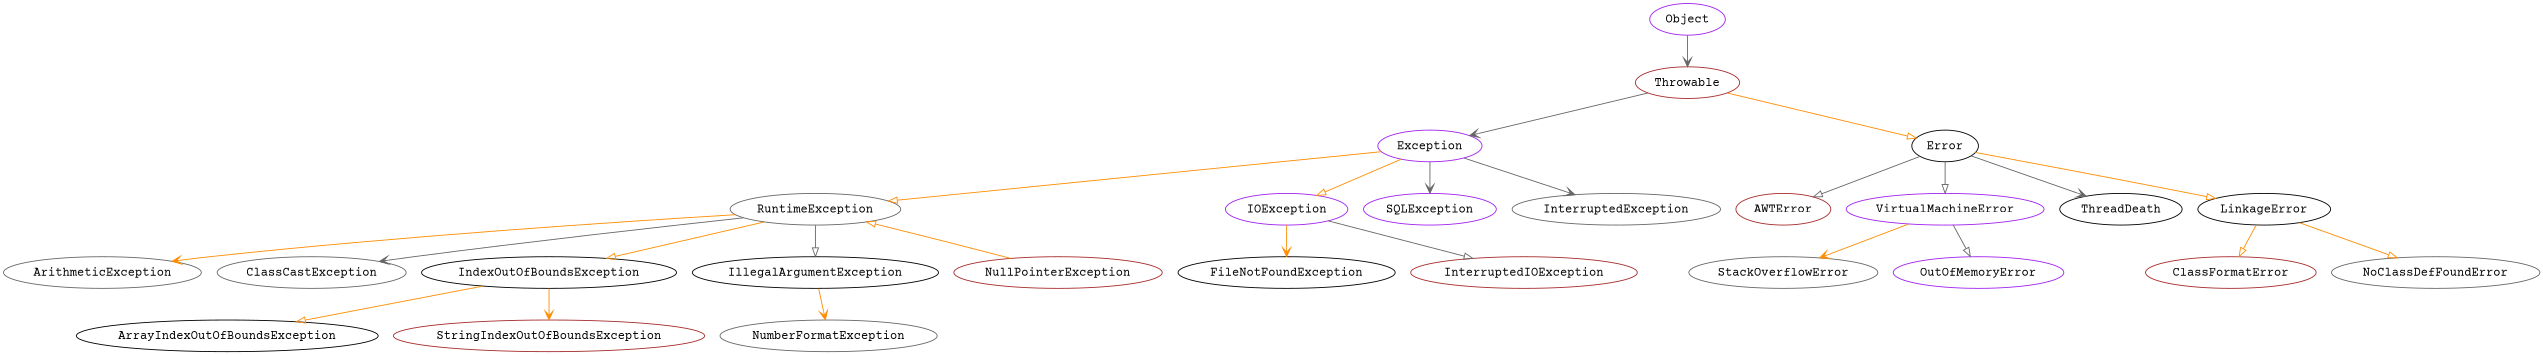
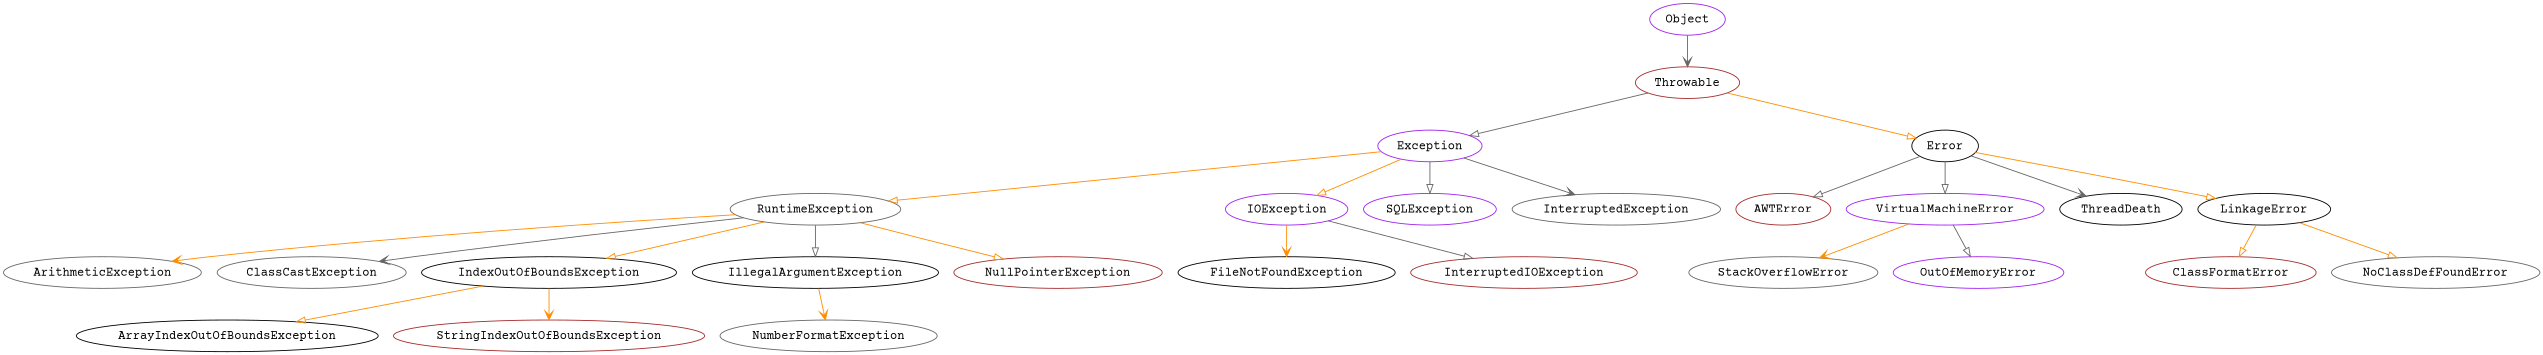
(1563, 113) -> (1563, 113)
(1430, 173) -> (1430, 173)
(943, 241) -> (927, 240)
